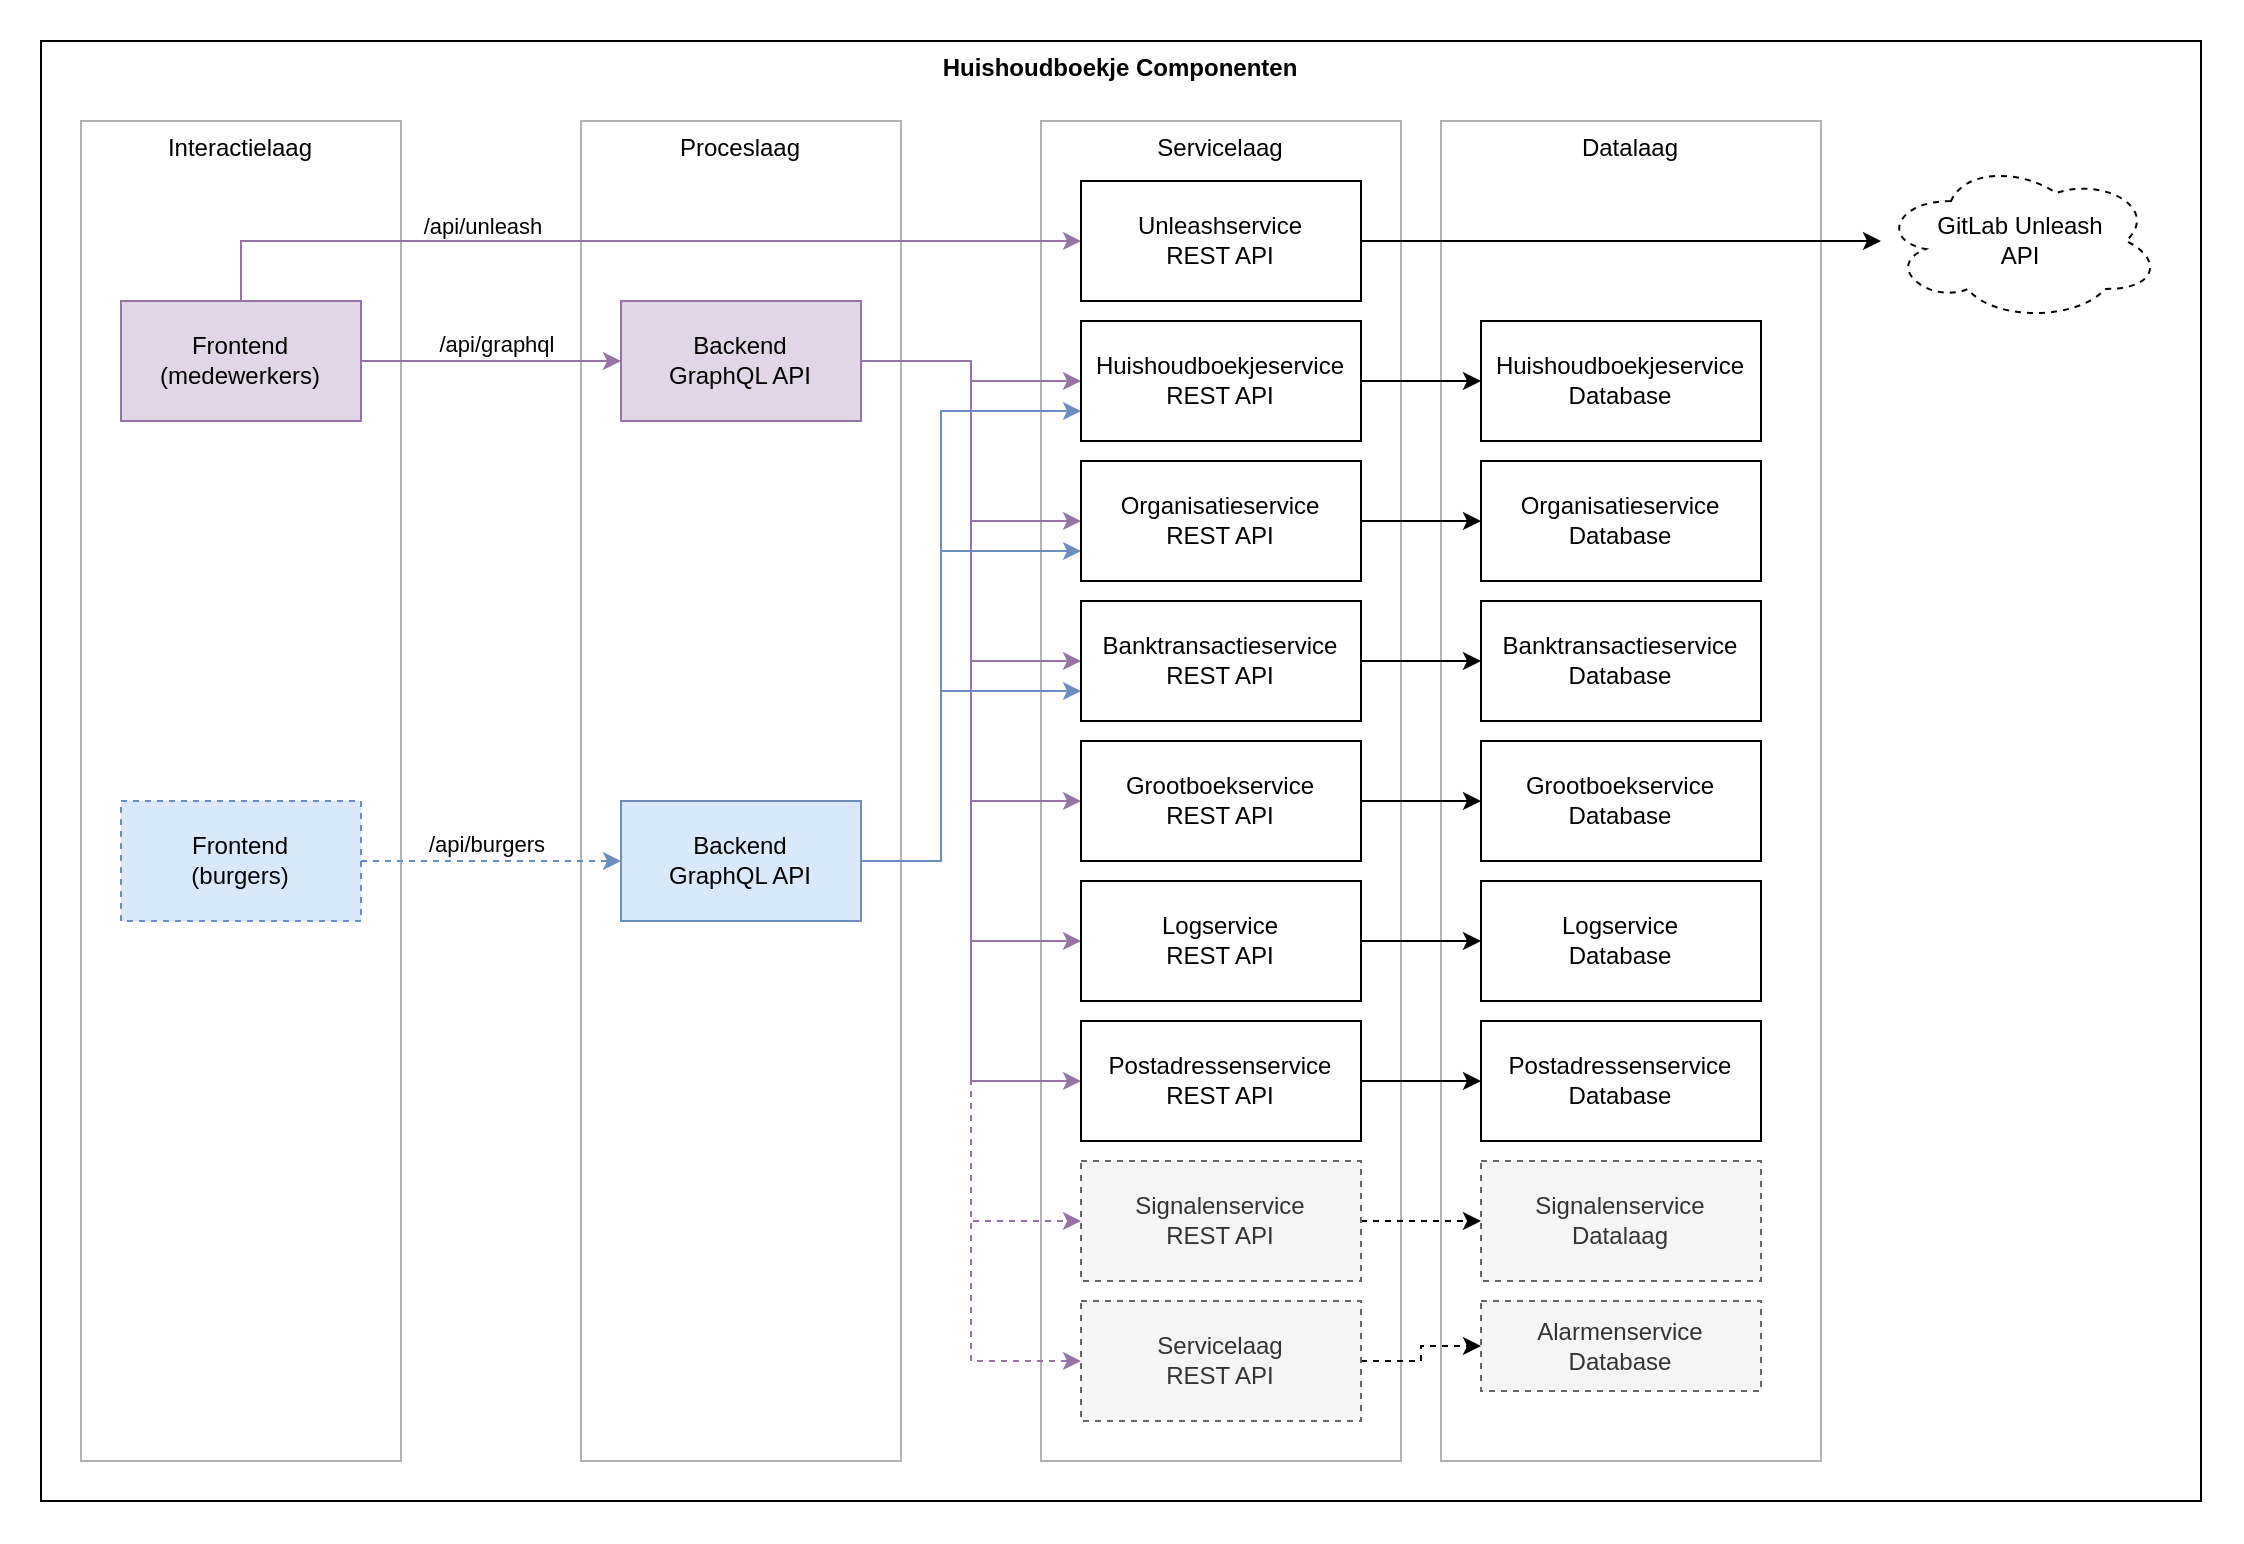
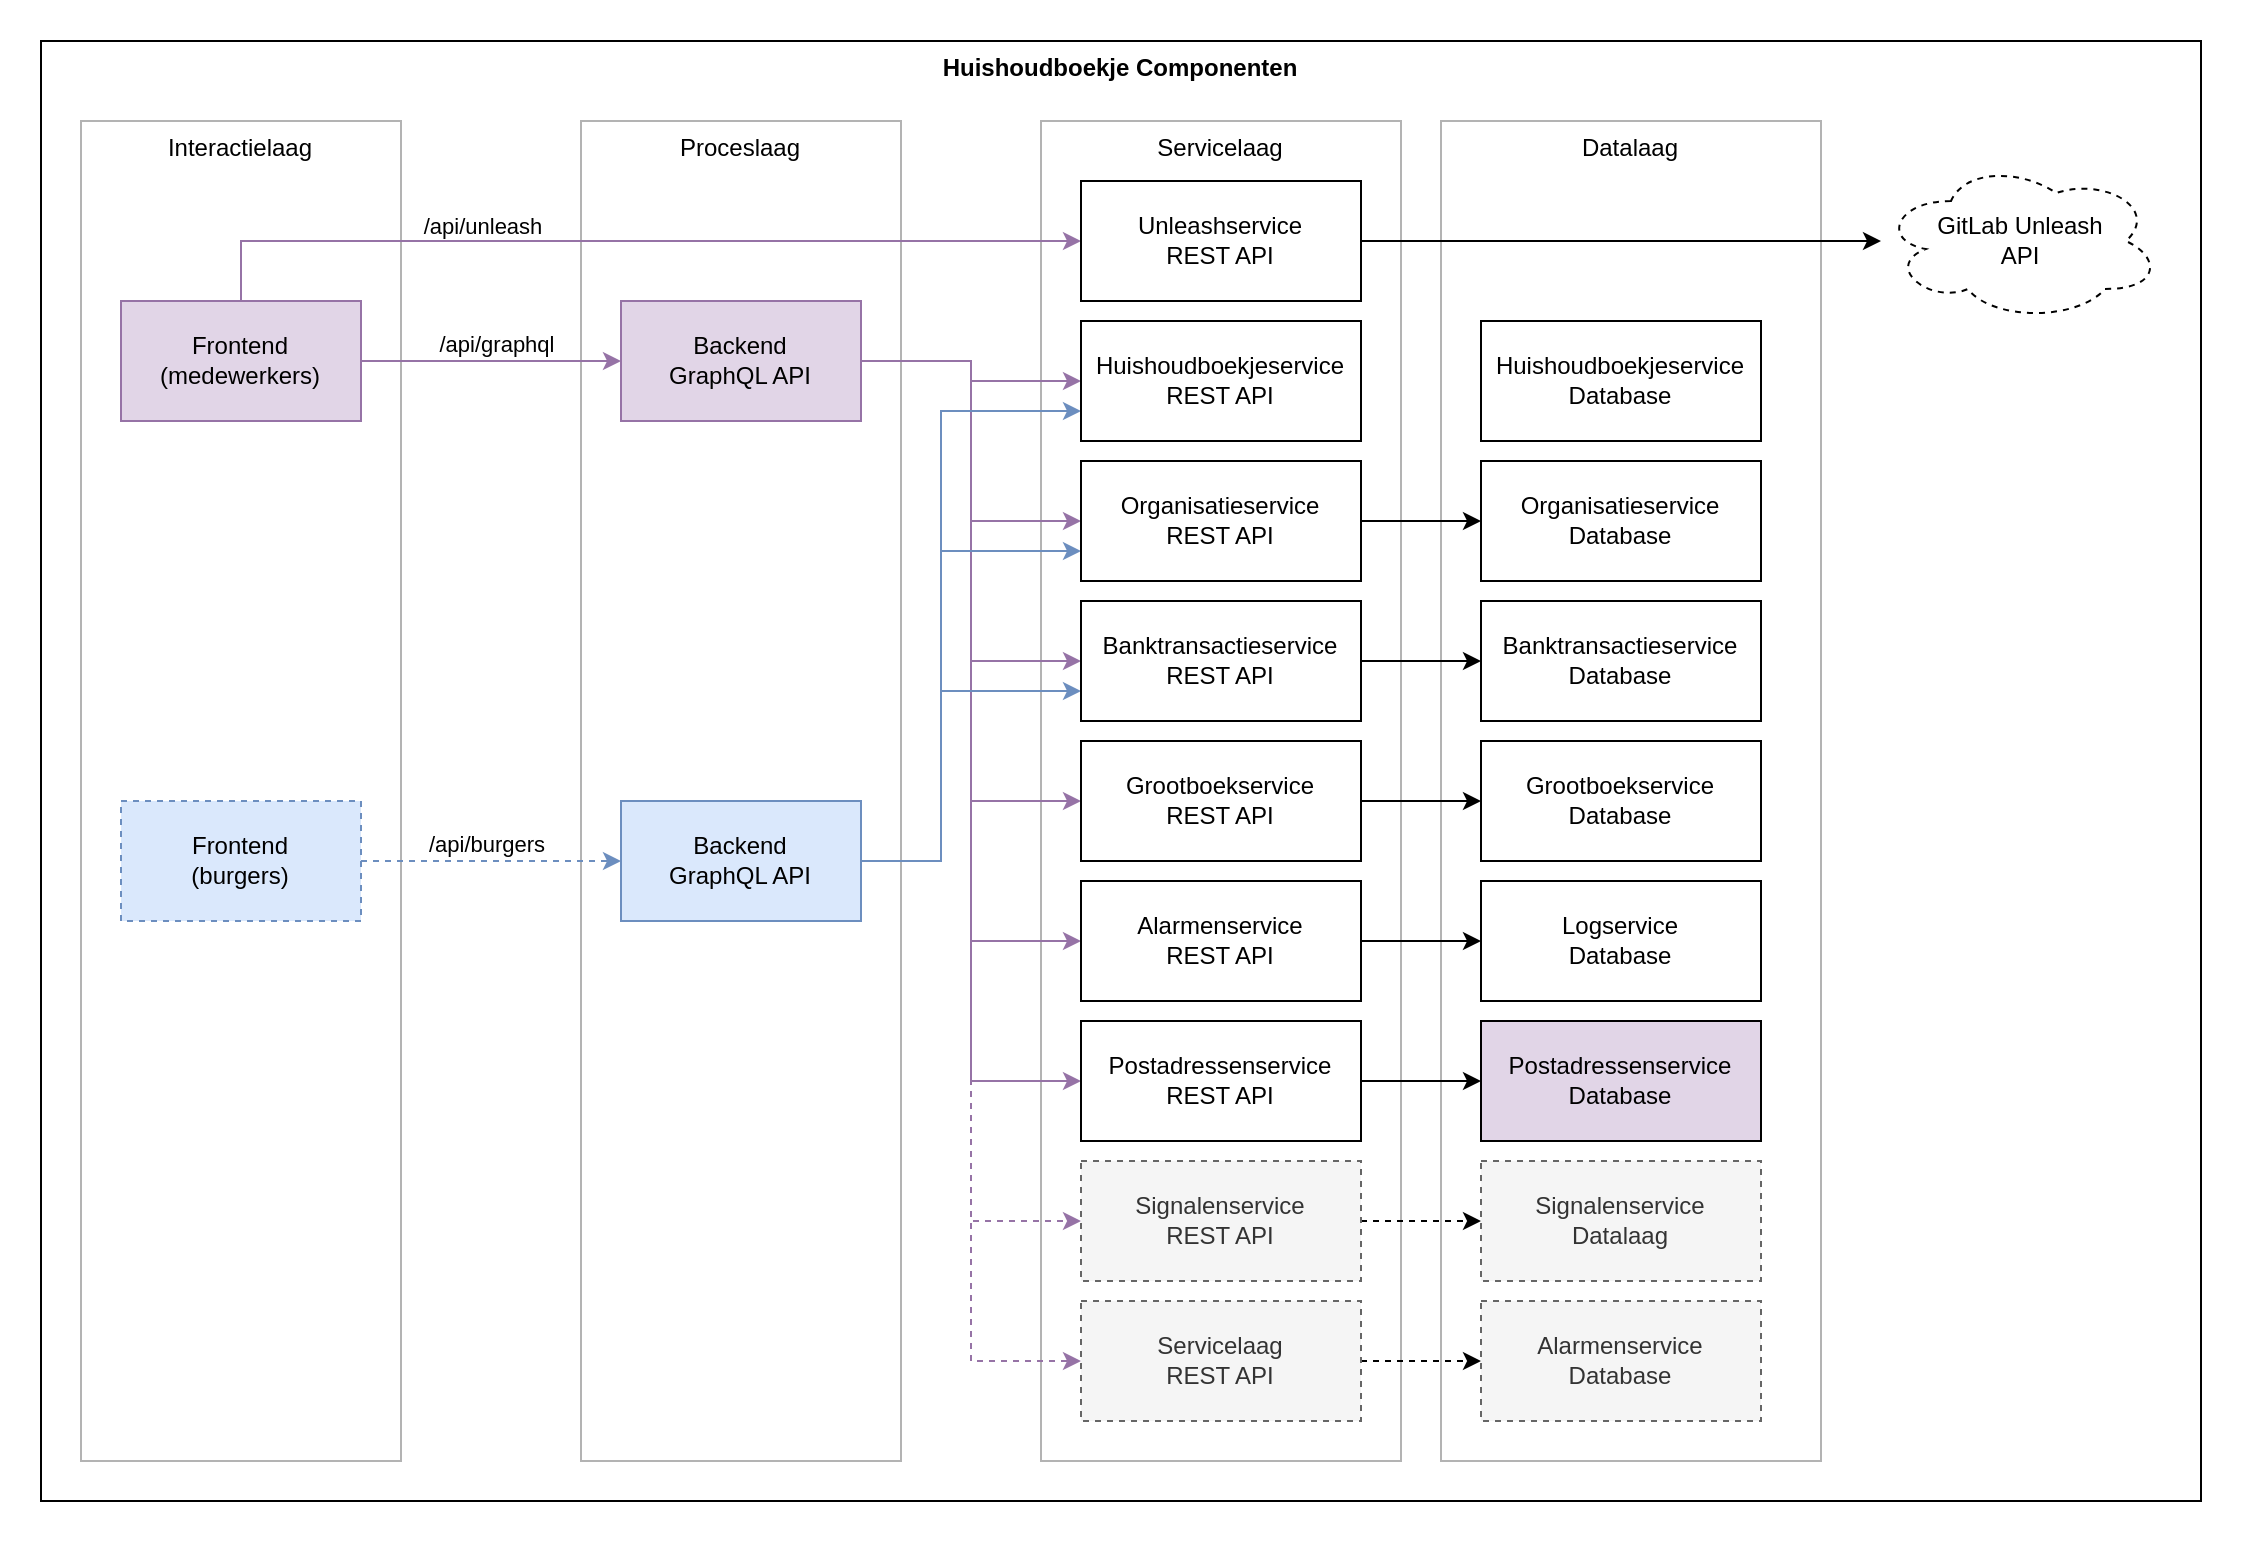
(1414, 381) -> none
(1221, 941) -> (1221, 941)
(1621, 1081) -> (1621, 1081)
(1621, 1346) -> (1621, 1361)
